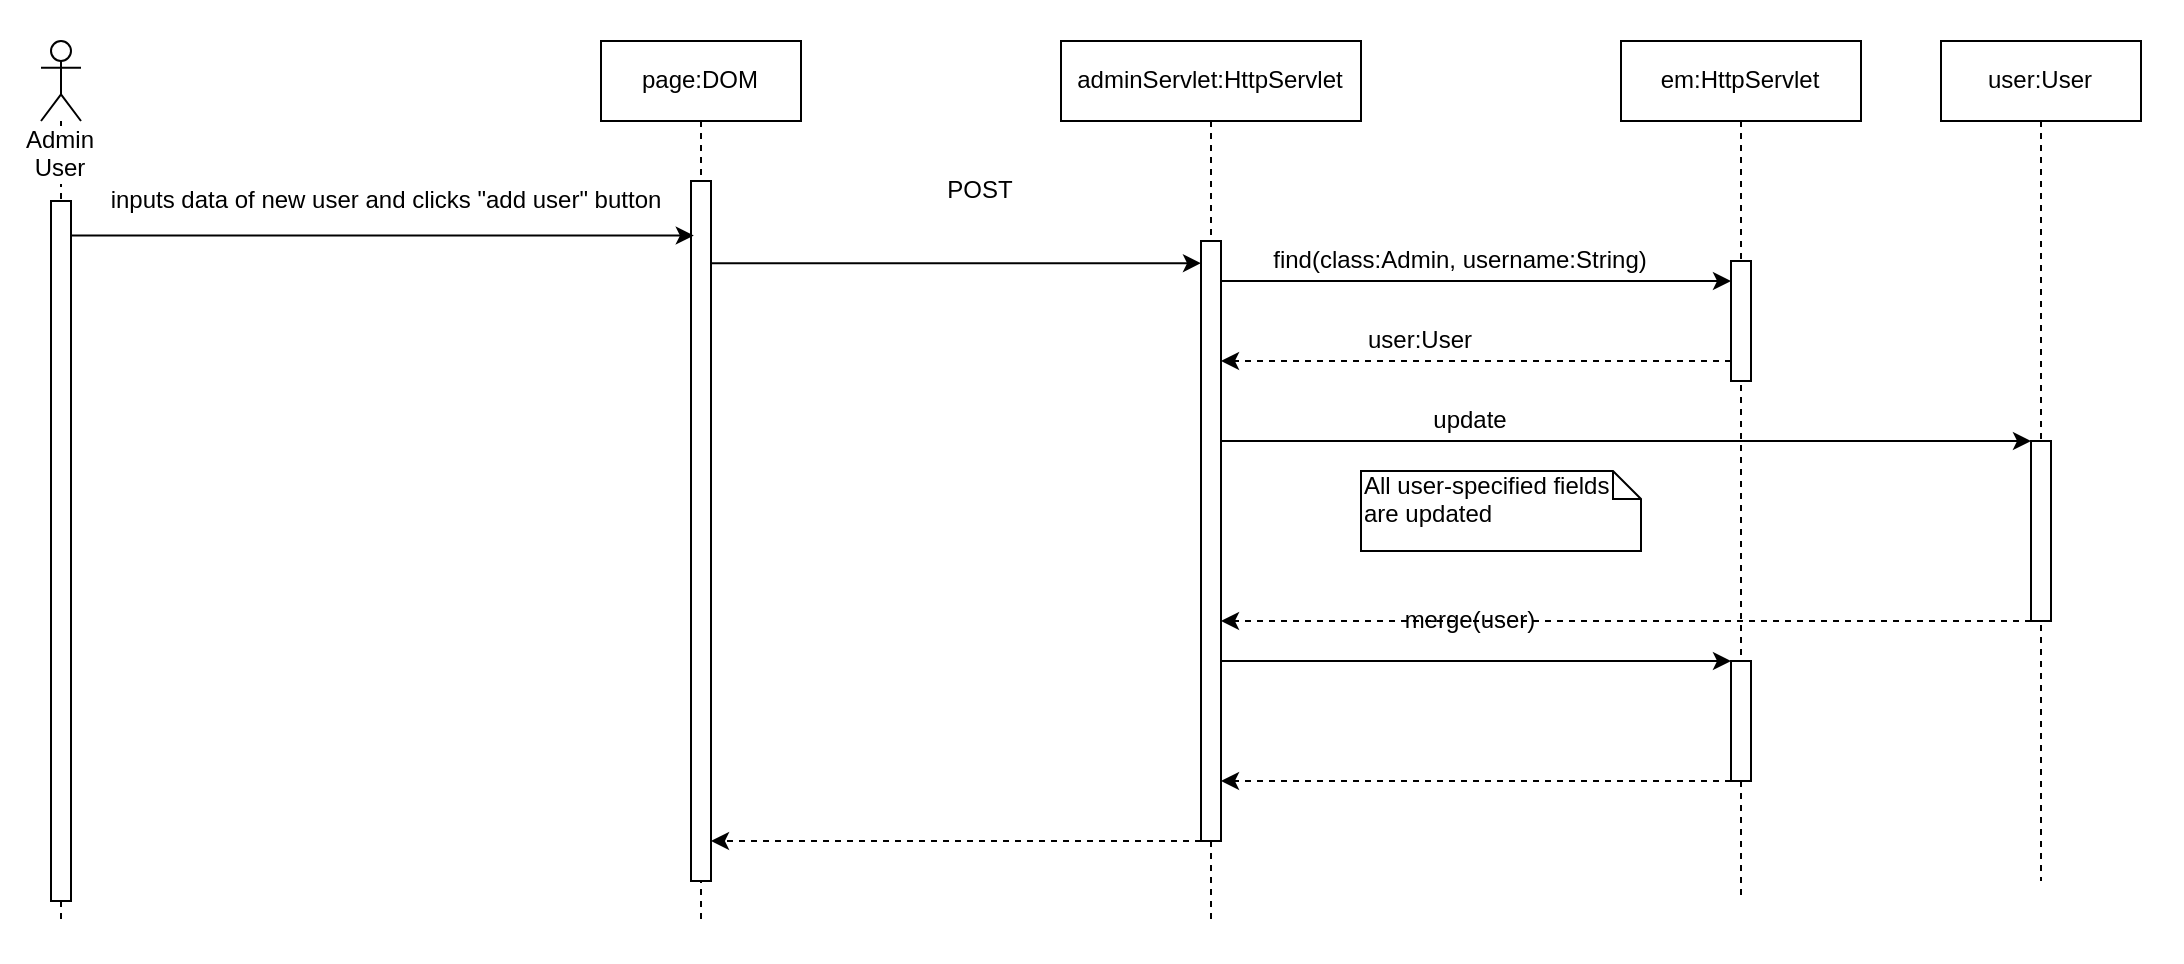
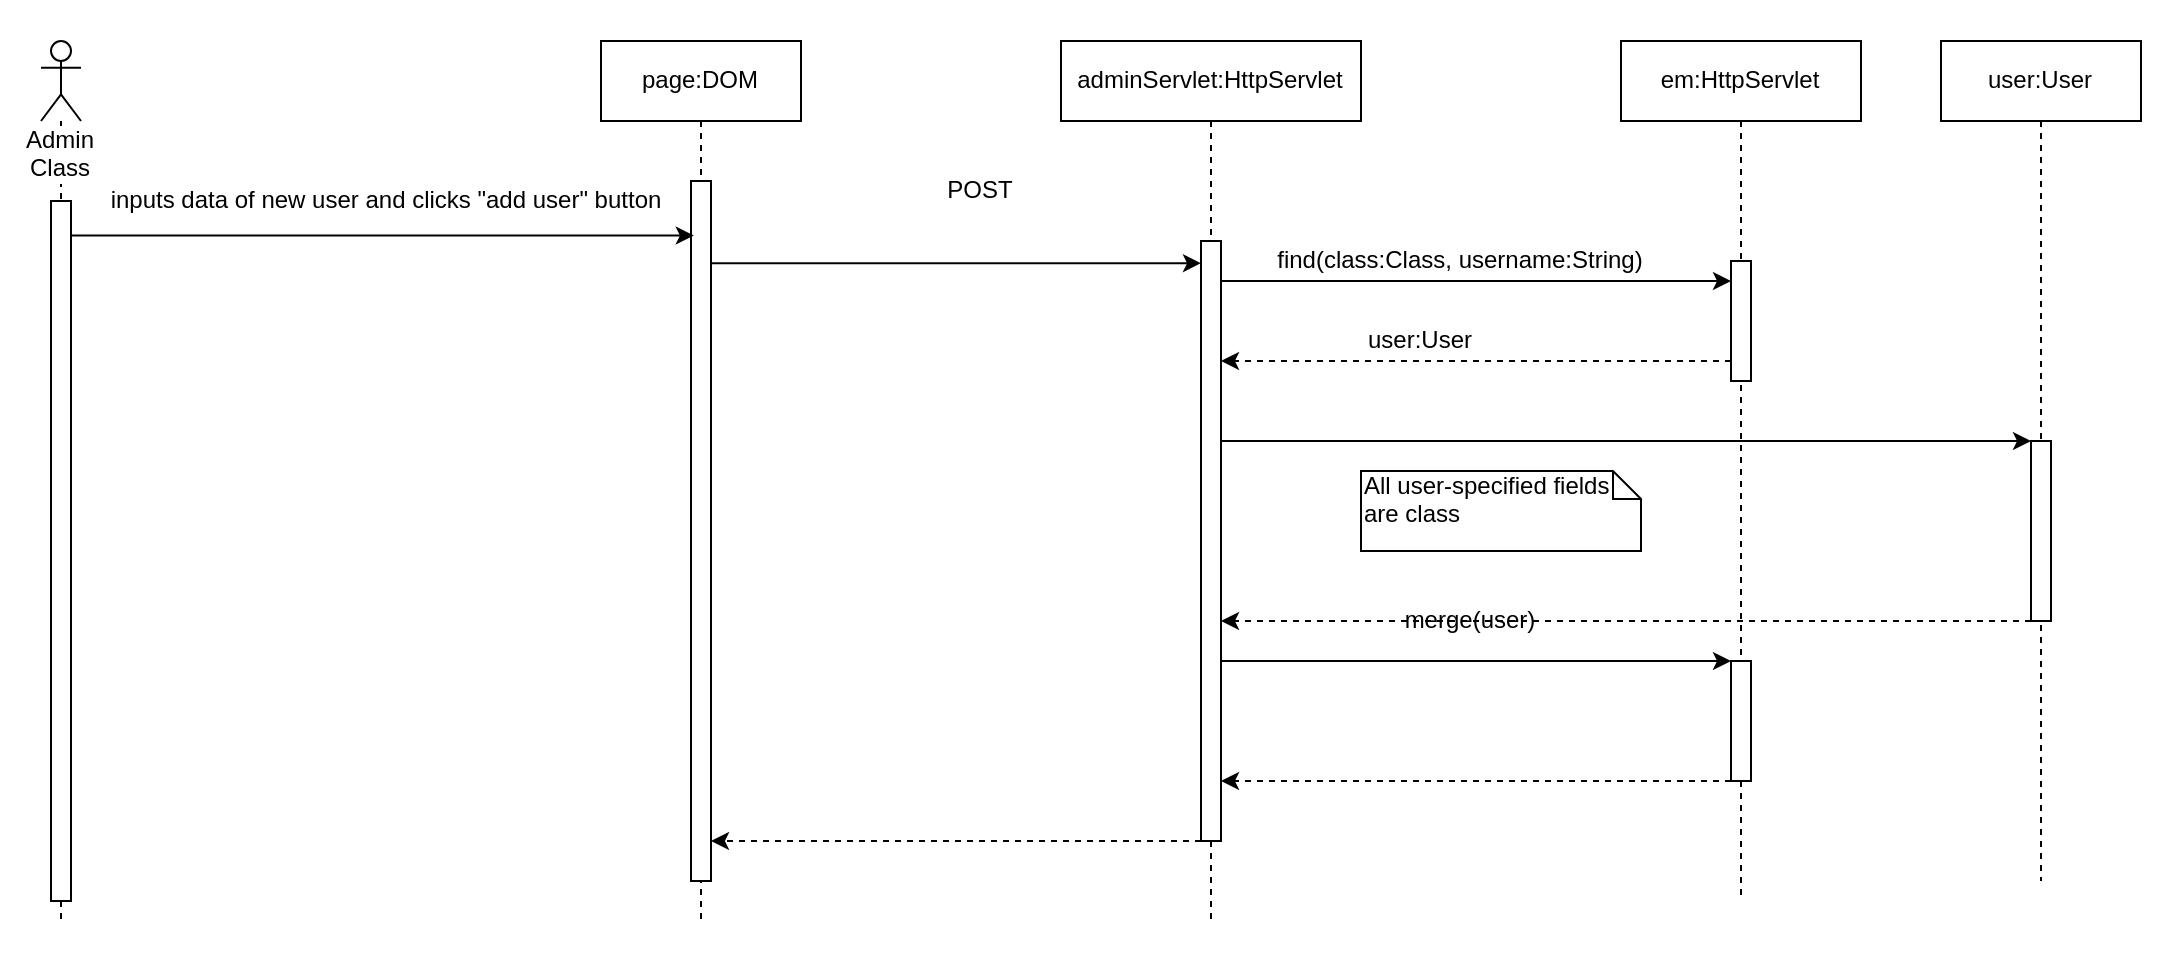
(61, 185) -> (61, 185)
(1461, 261) -> (1461, 261)
(1471, 421) -> none
(1503, 502) -> (1503, 502)
